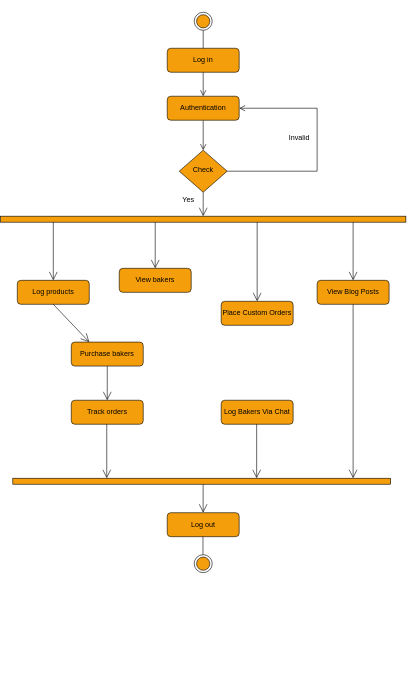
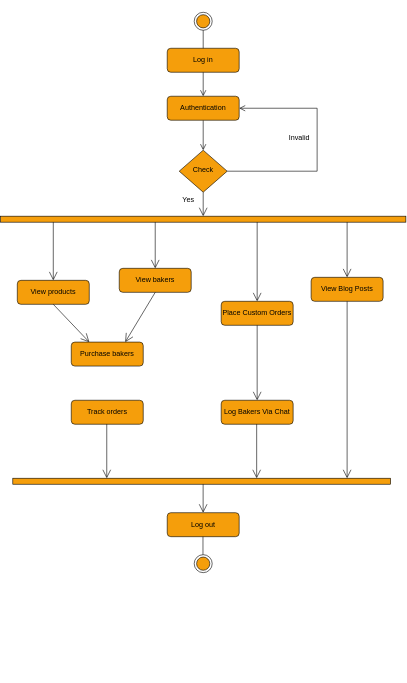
(53, 293) -> (53, 293)
(353, 293) -> (347, 290)
none -> (140, 317)
none -> (257, 362)
(107, 383) -> none
